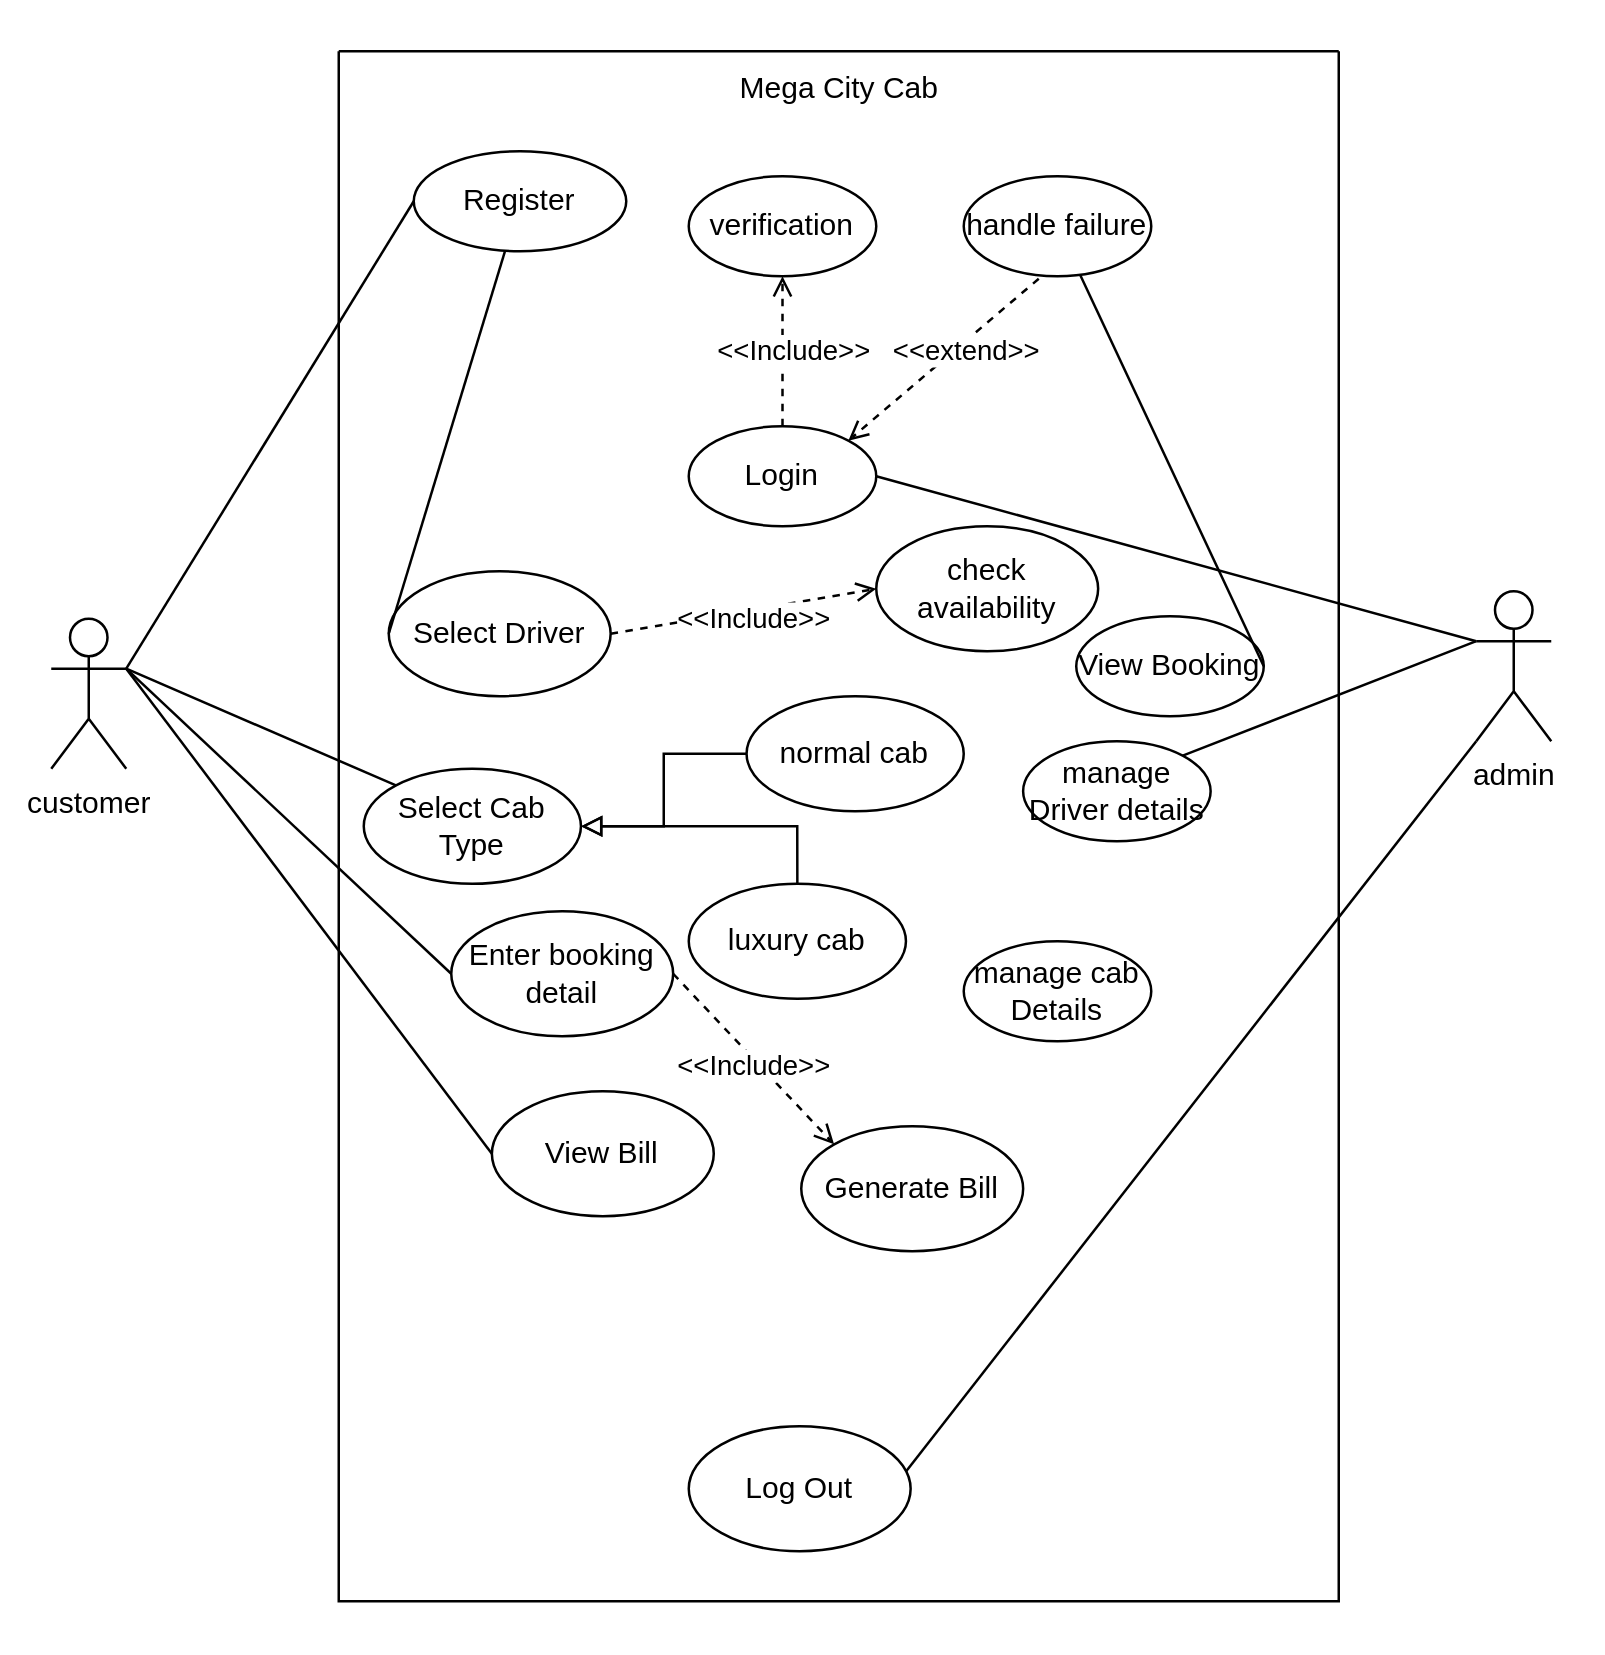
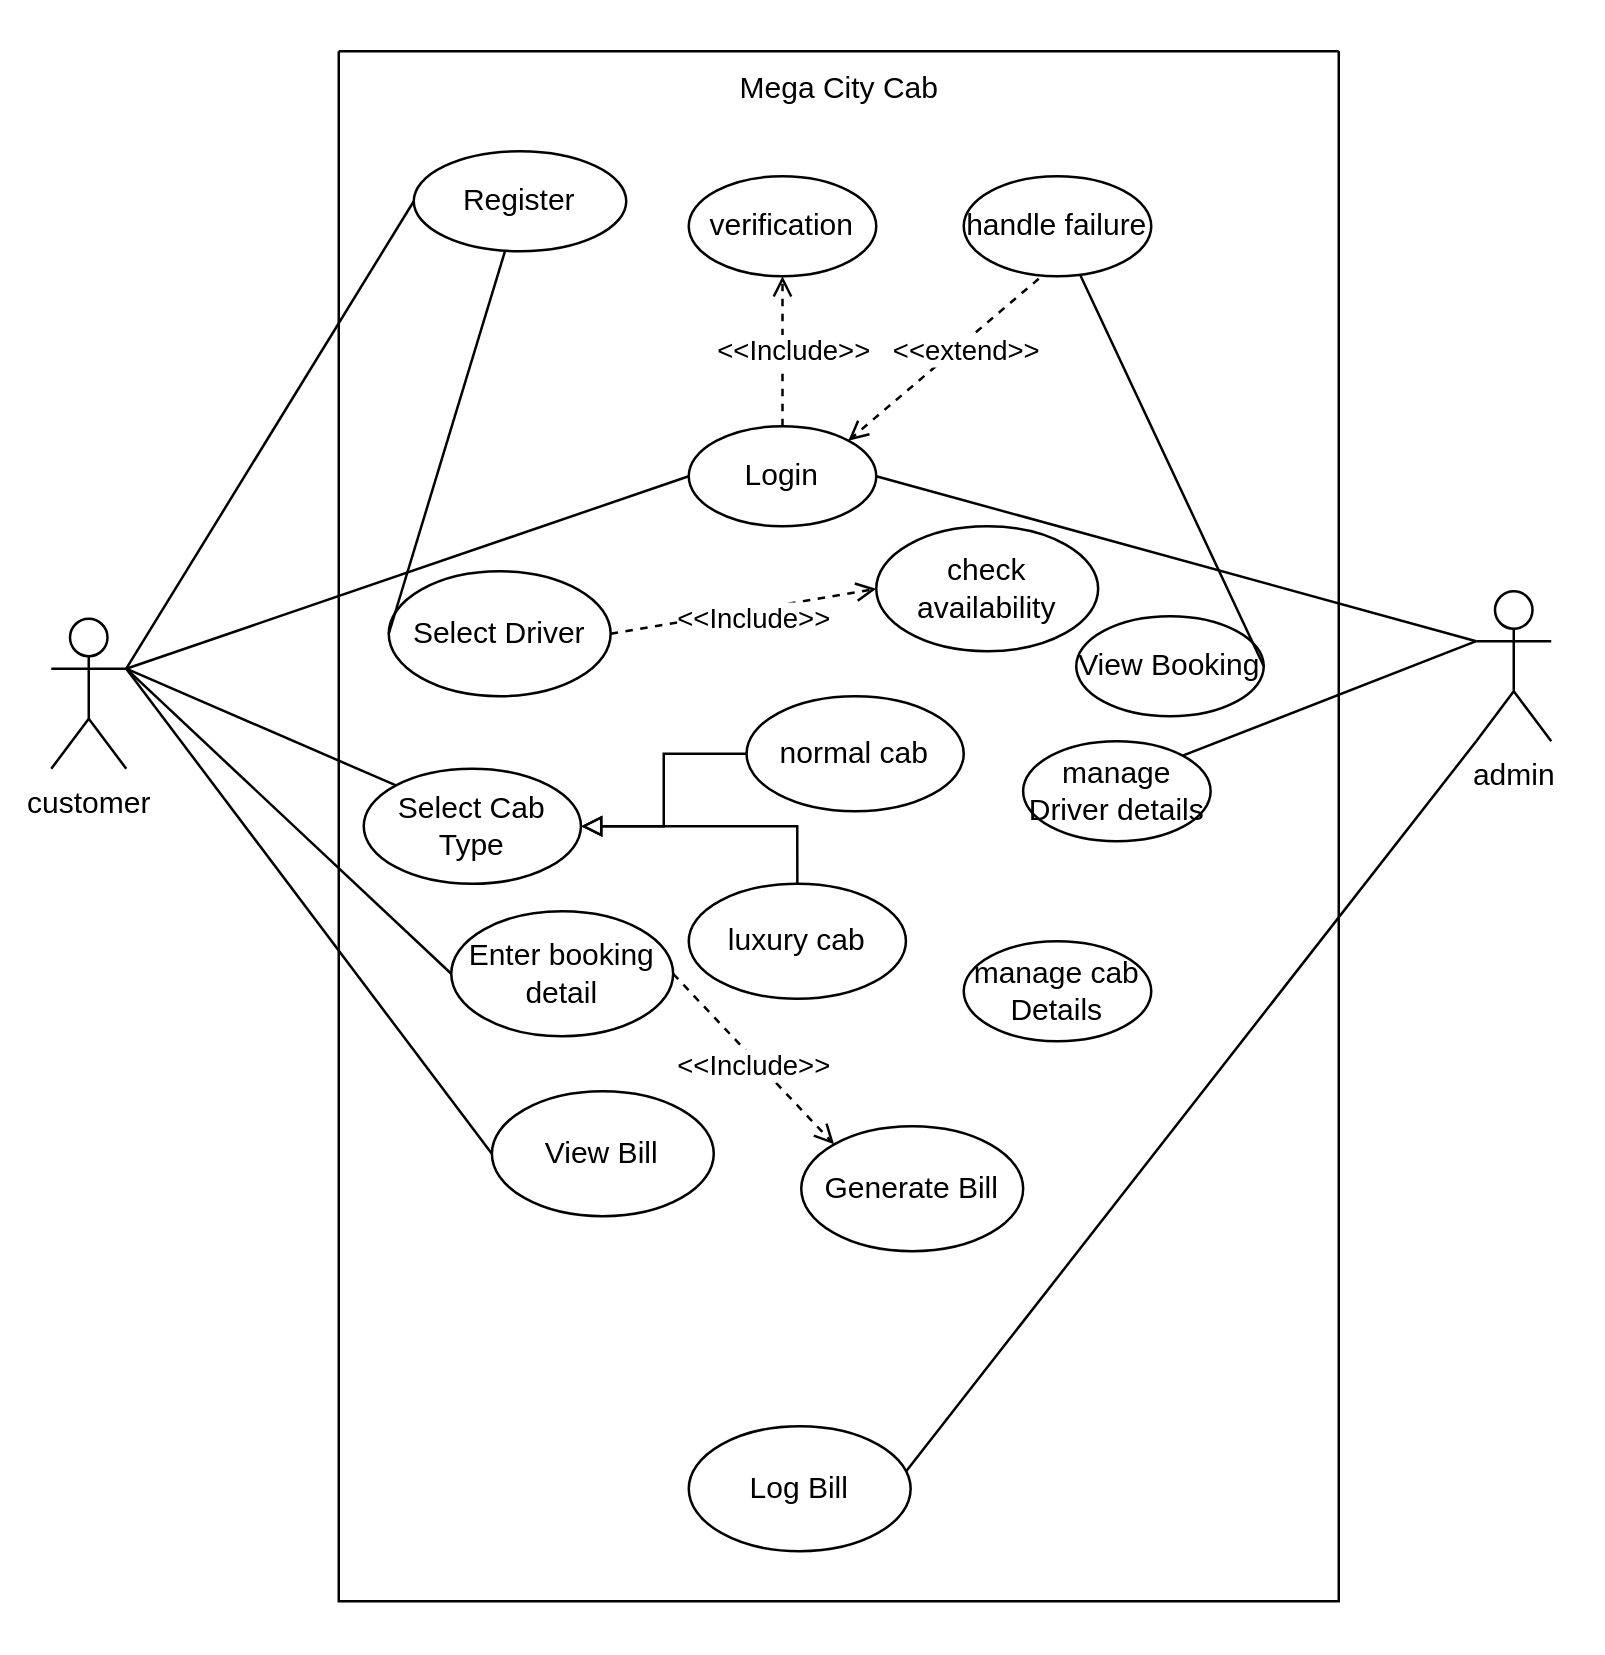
none -> (550, 524)
(800, 1489) -> (800, 1489)
